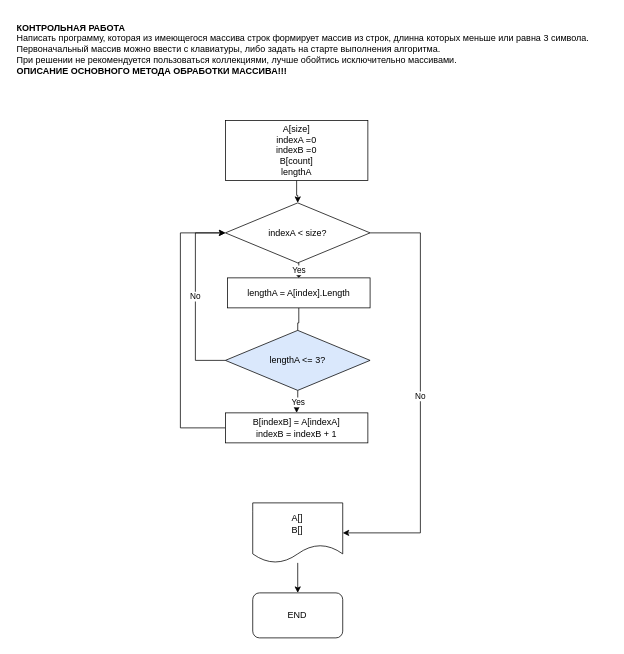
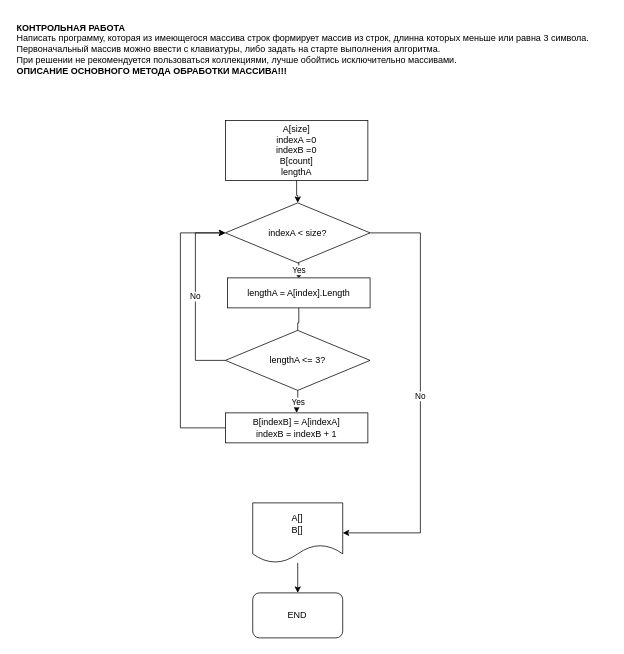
(298, 360) -> (298, 360)
